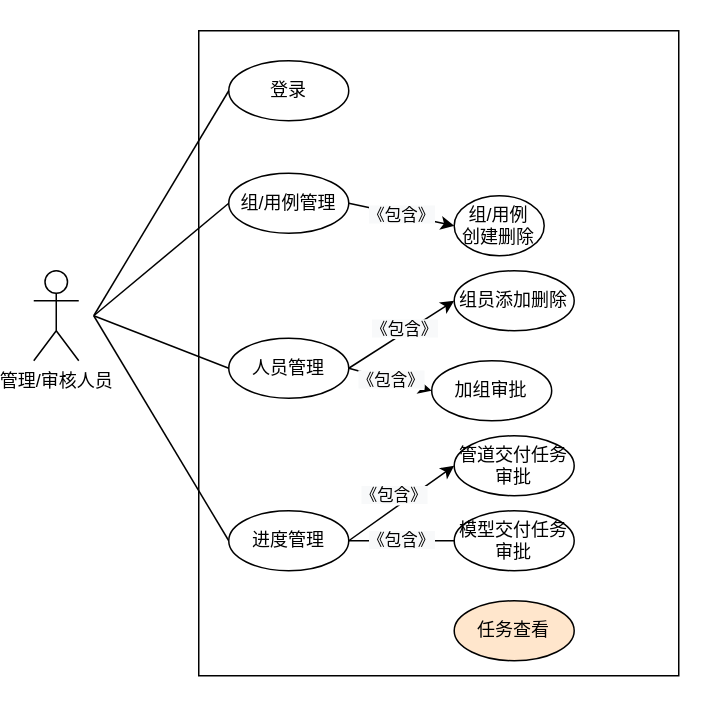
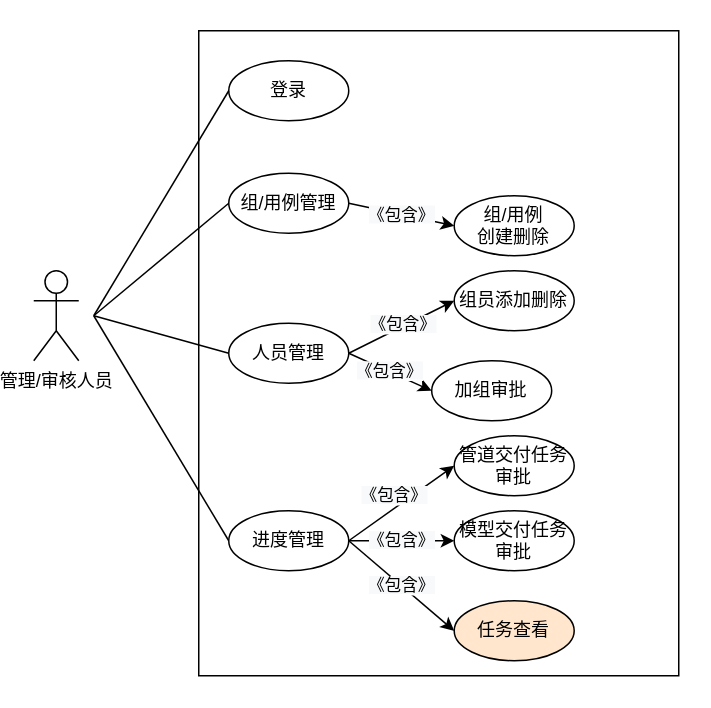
(499, 226) -> (514, 226)
(289, 368) -> (289, 353)
(446, 541) -> (442, 541)
none -> (399, 584)
